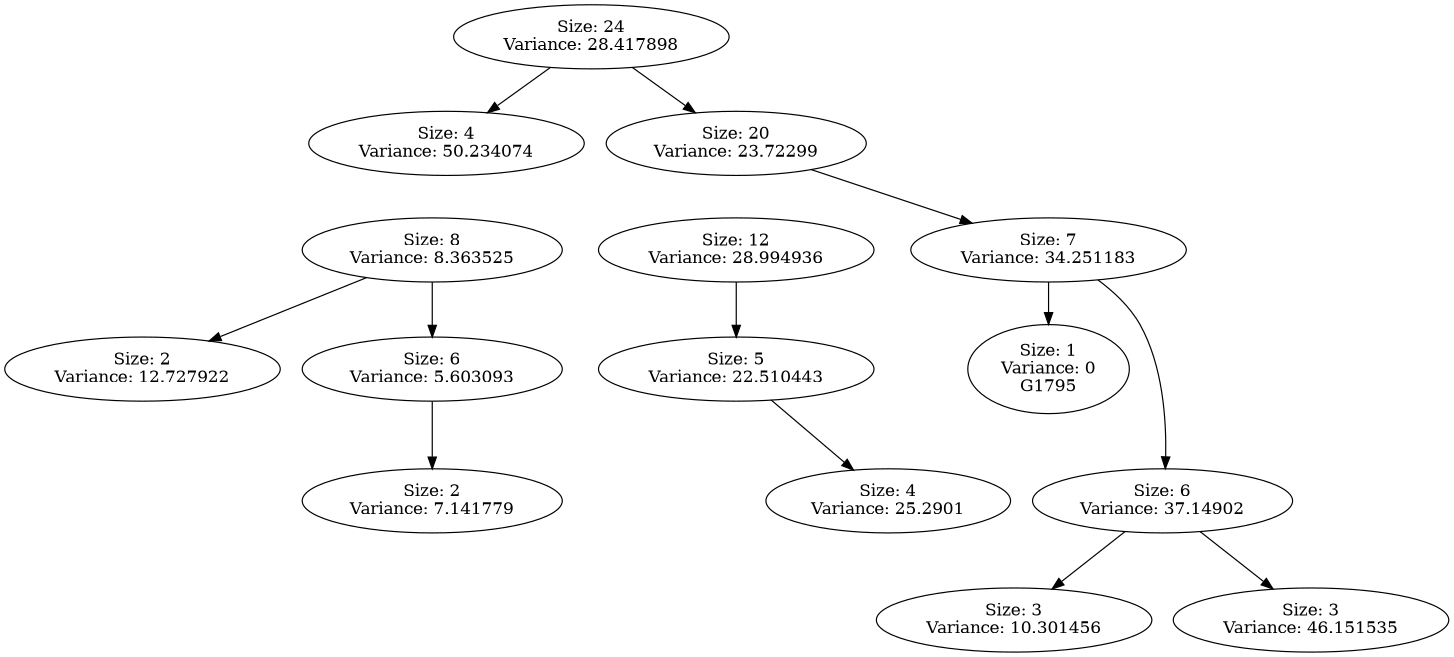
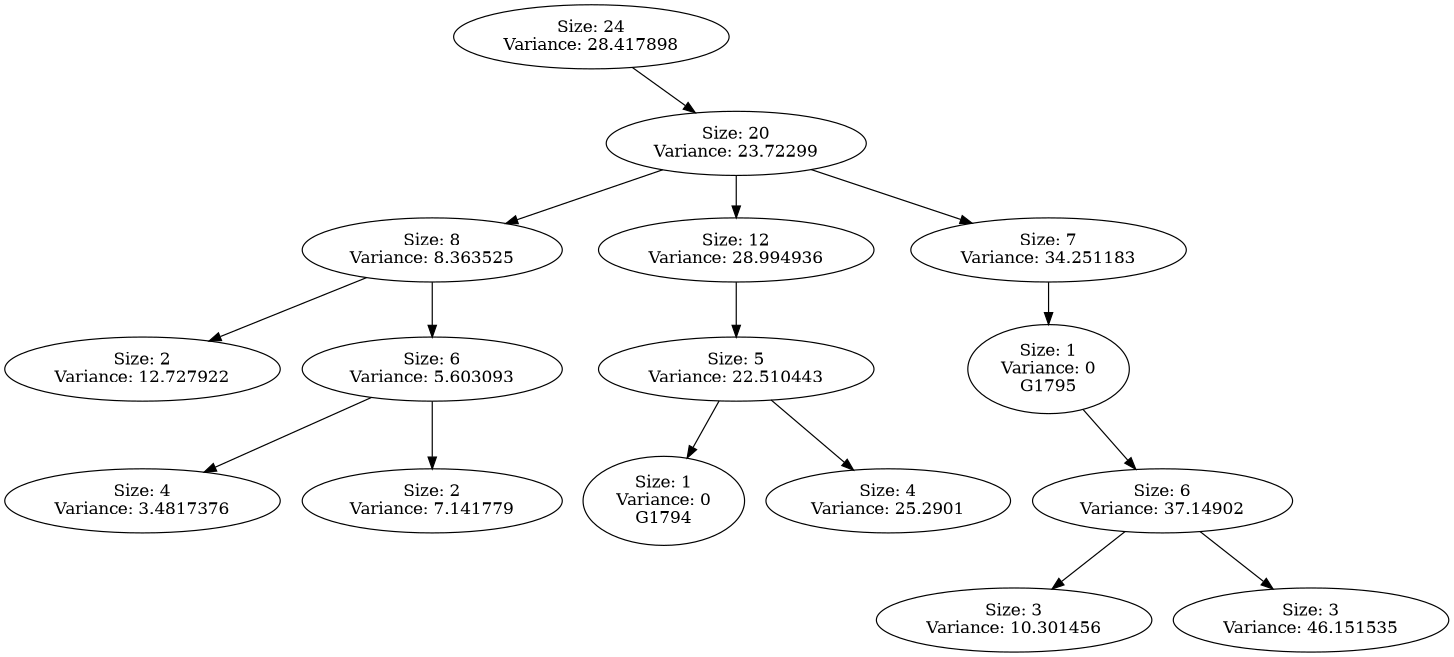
(446, 143) -> none
none -> (736, 191)
none -> (590, 195)
(1154, 359) -> (1105, 435)
none -> (142, 501)
none -> (664, 501)
